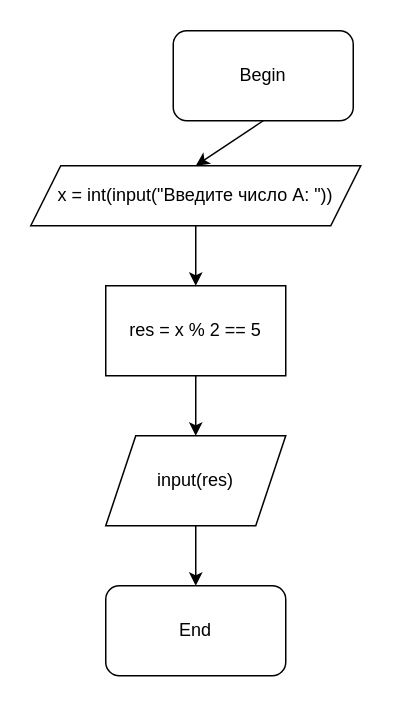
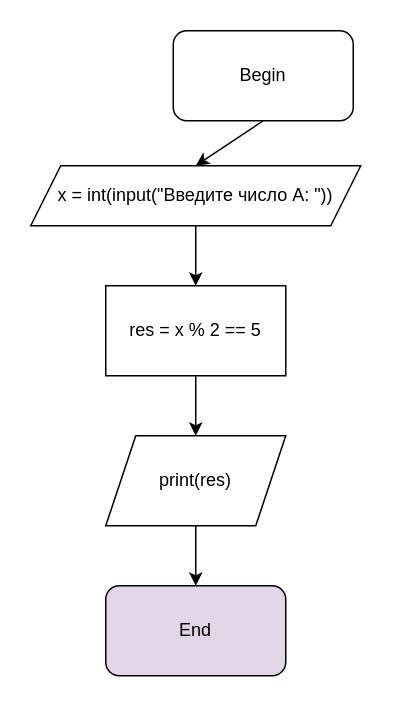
(196, 481) -> (196, 481)
(196, 631) -> (196, 631)
